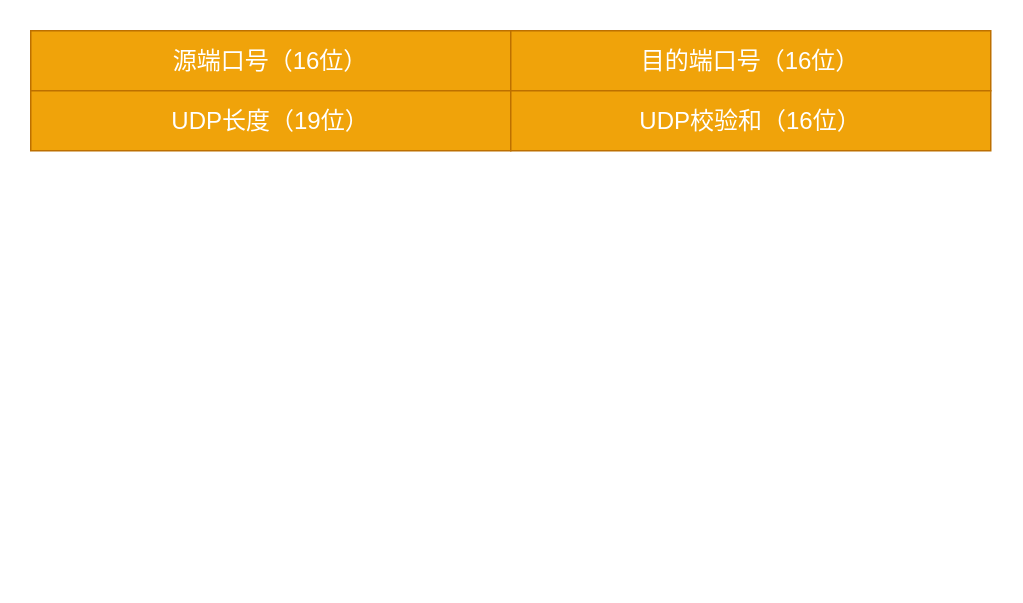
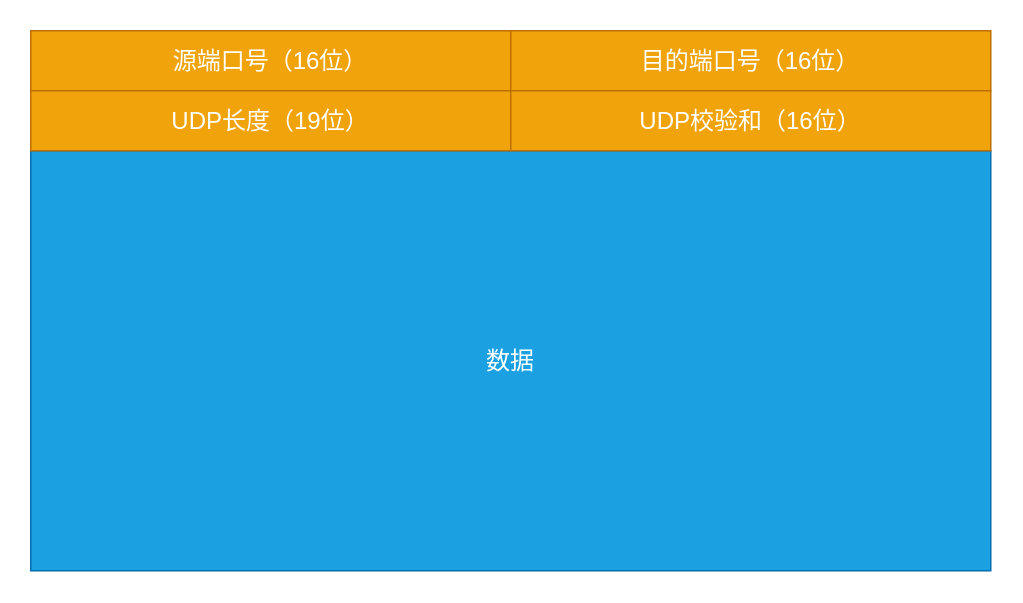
none -> (511, 361)
